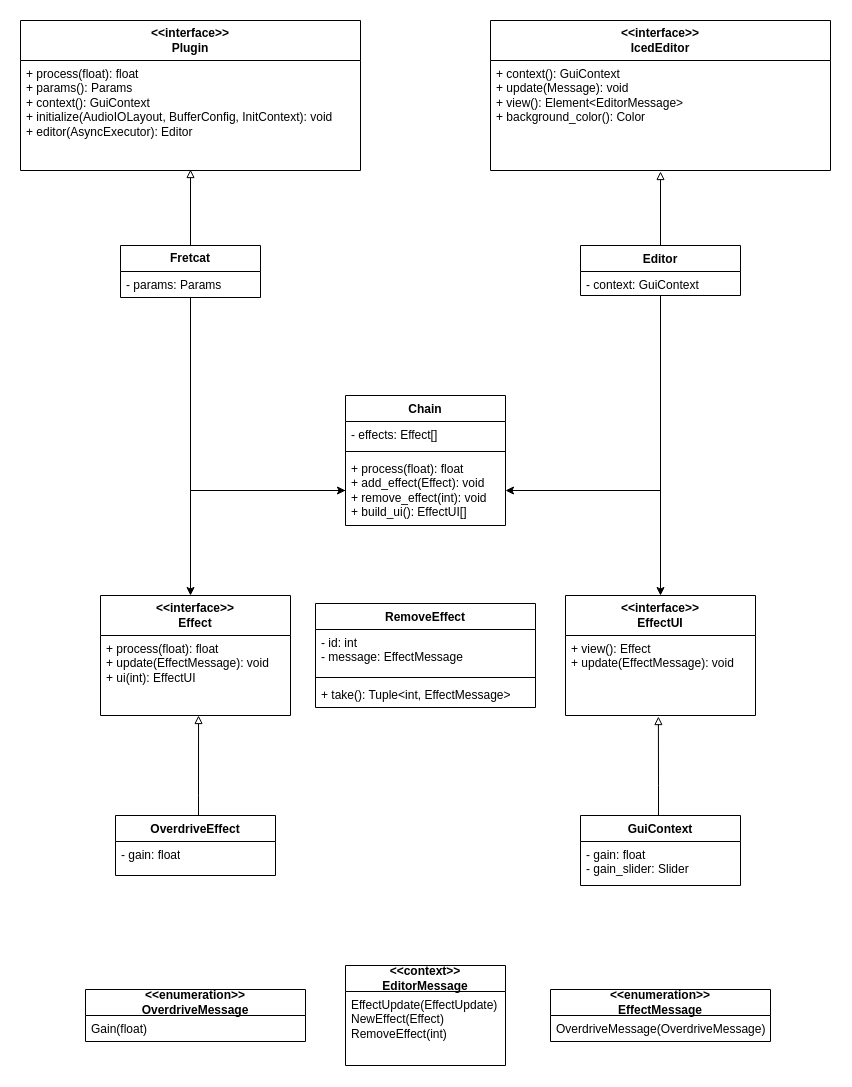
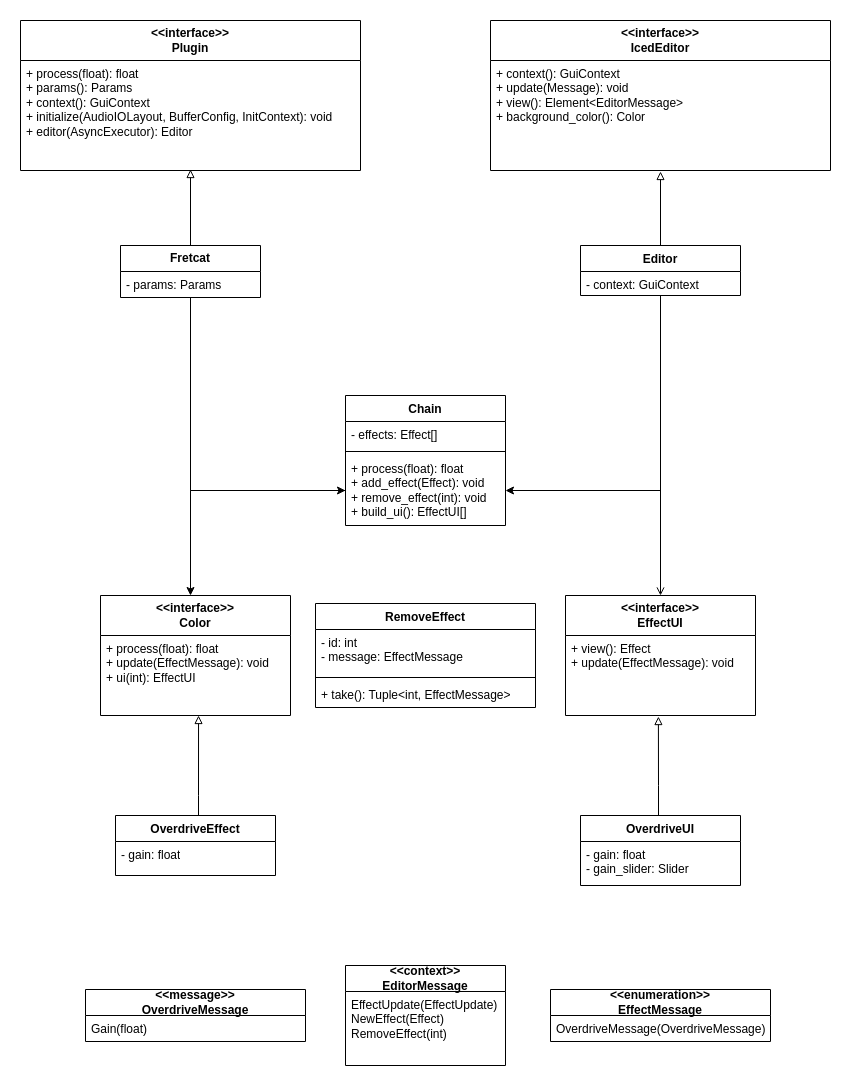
(661, 587) -> (661, 589)
(196, 616) -> (196, 616)
(661, 830) -> (661, 830)
(196, 1003) -> (196, 1003)
